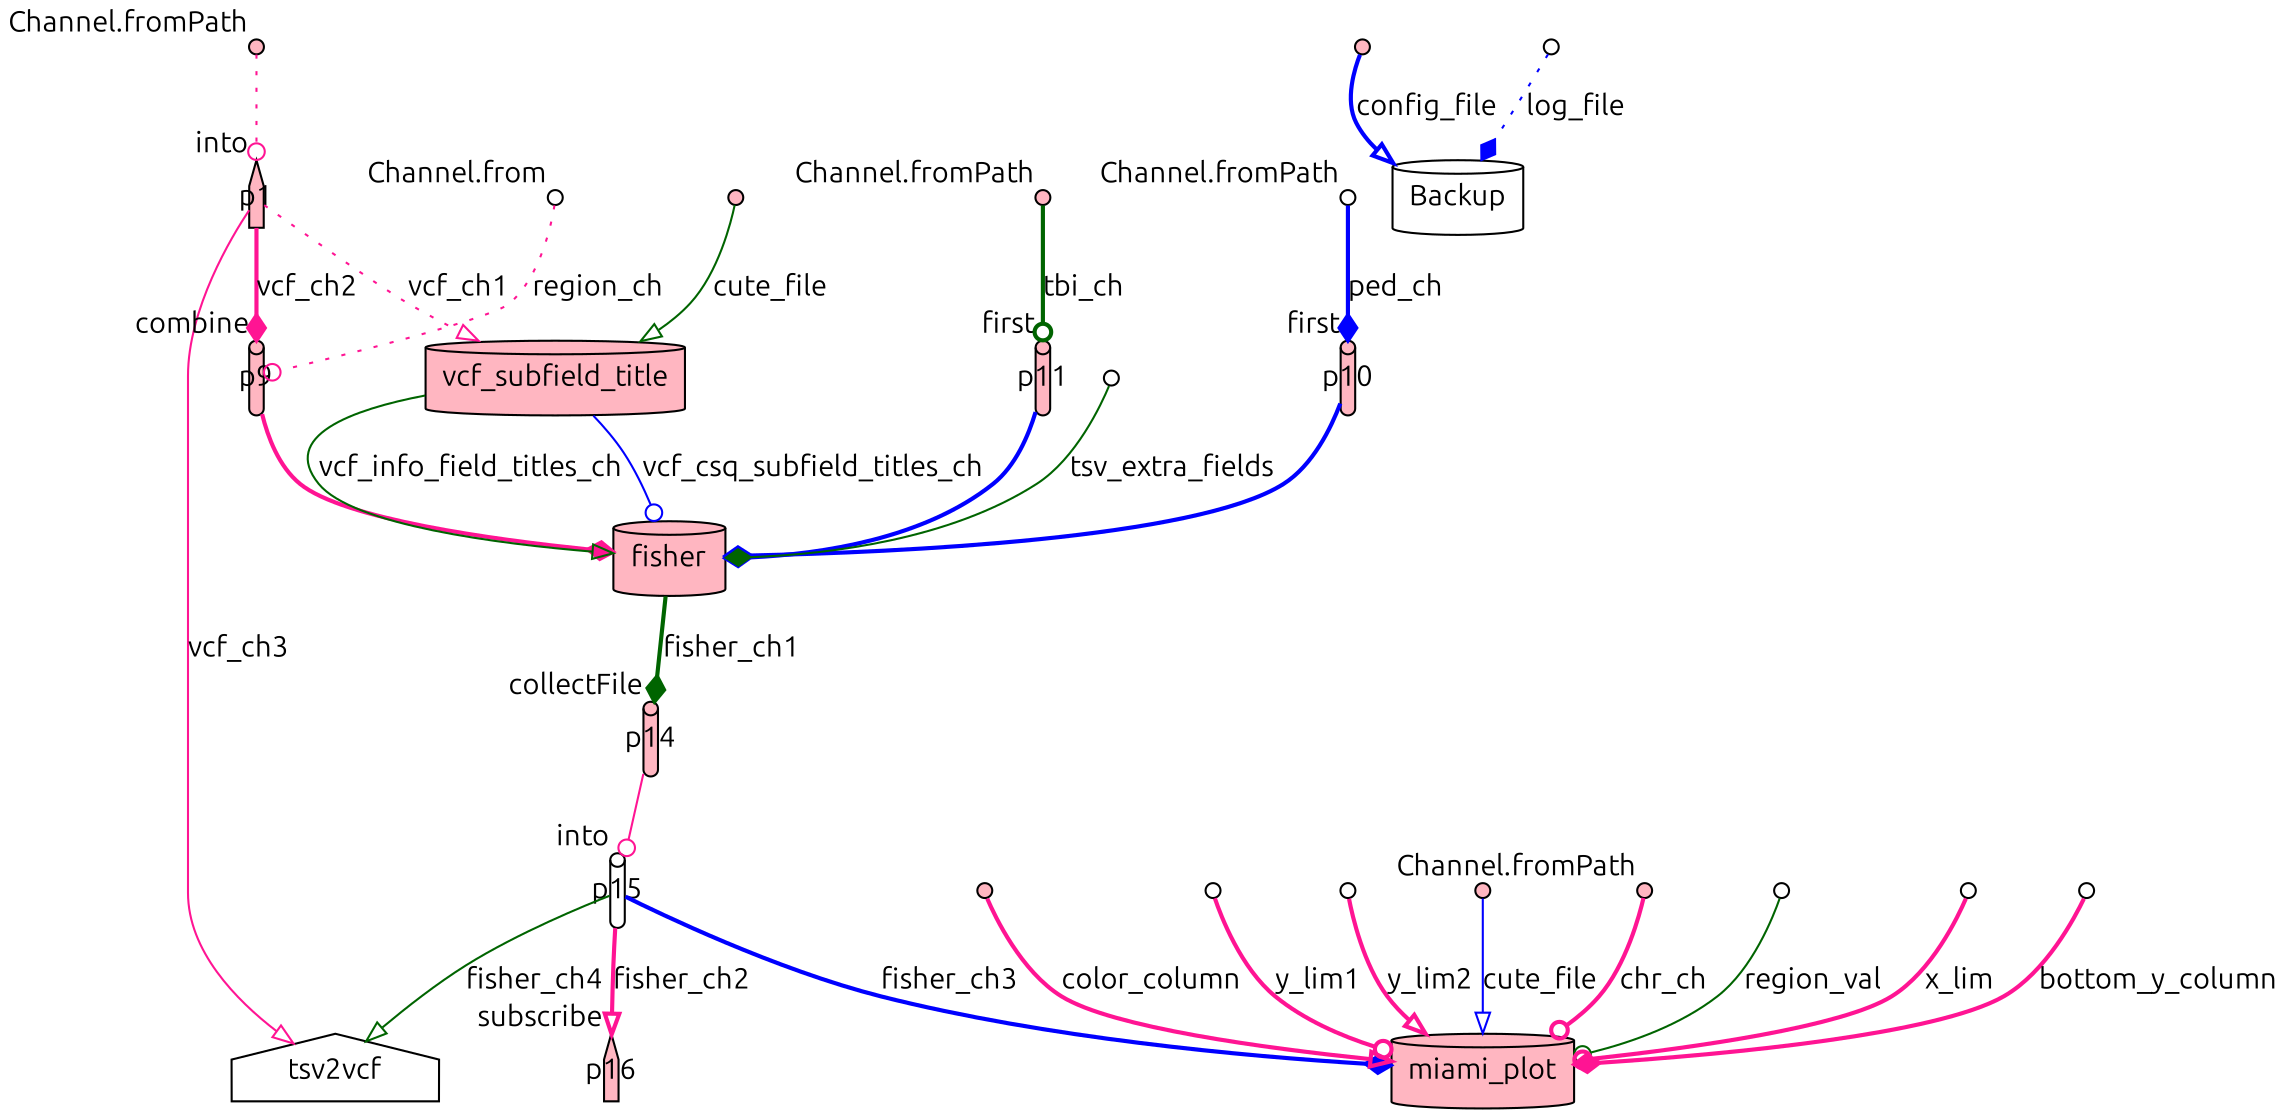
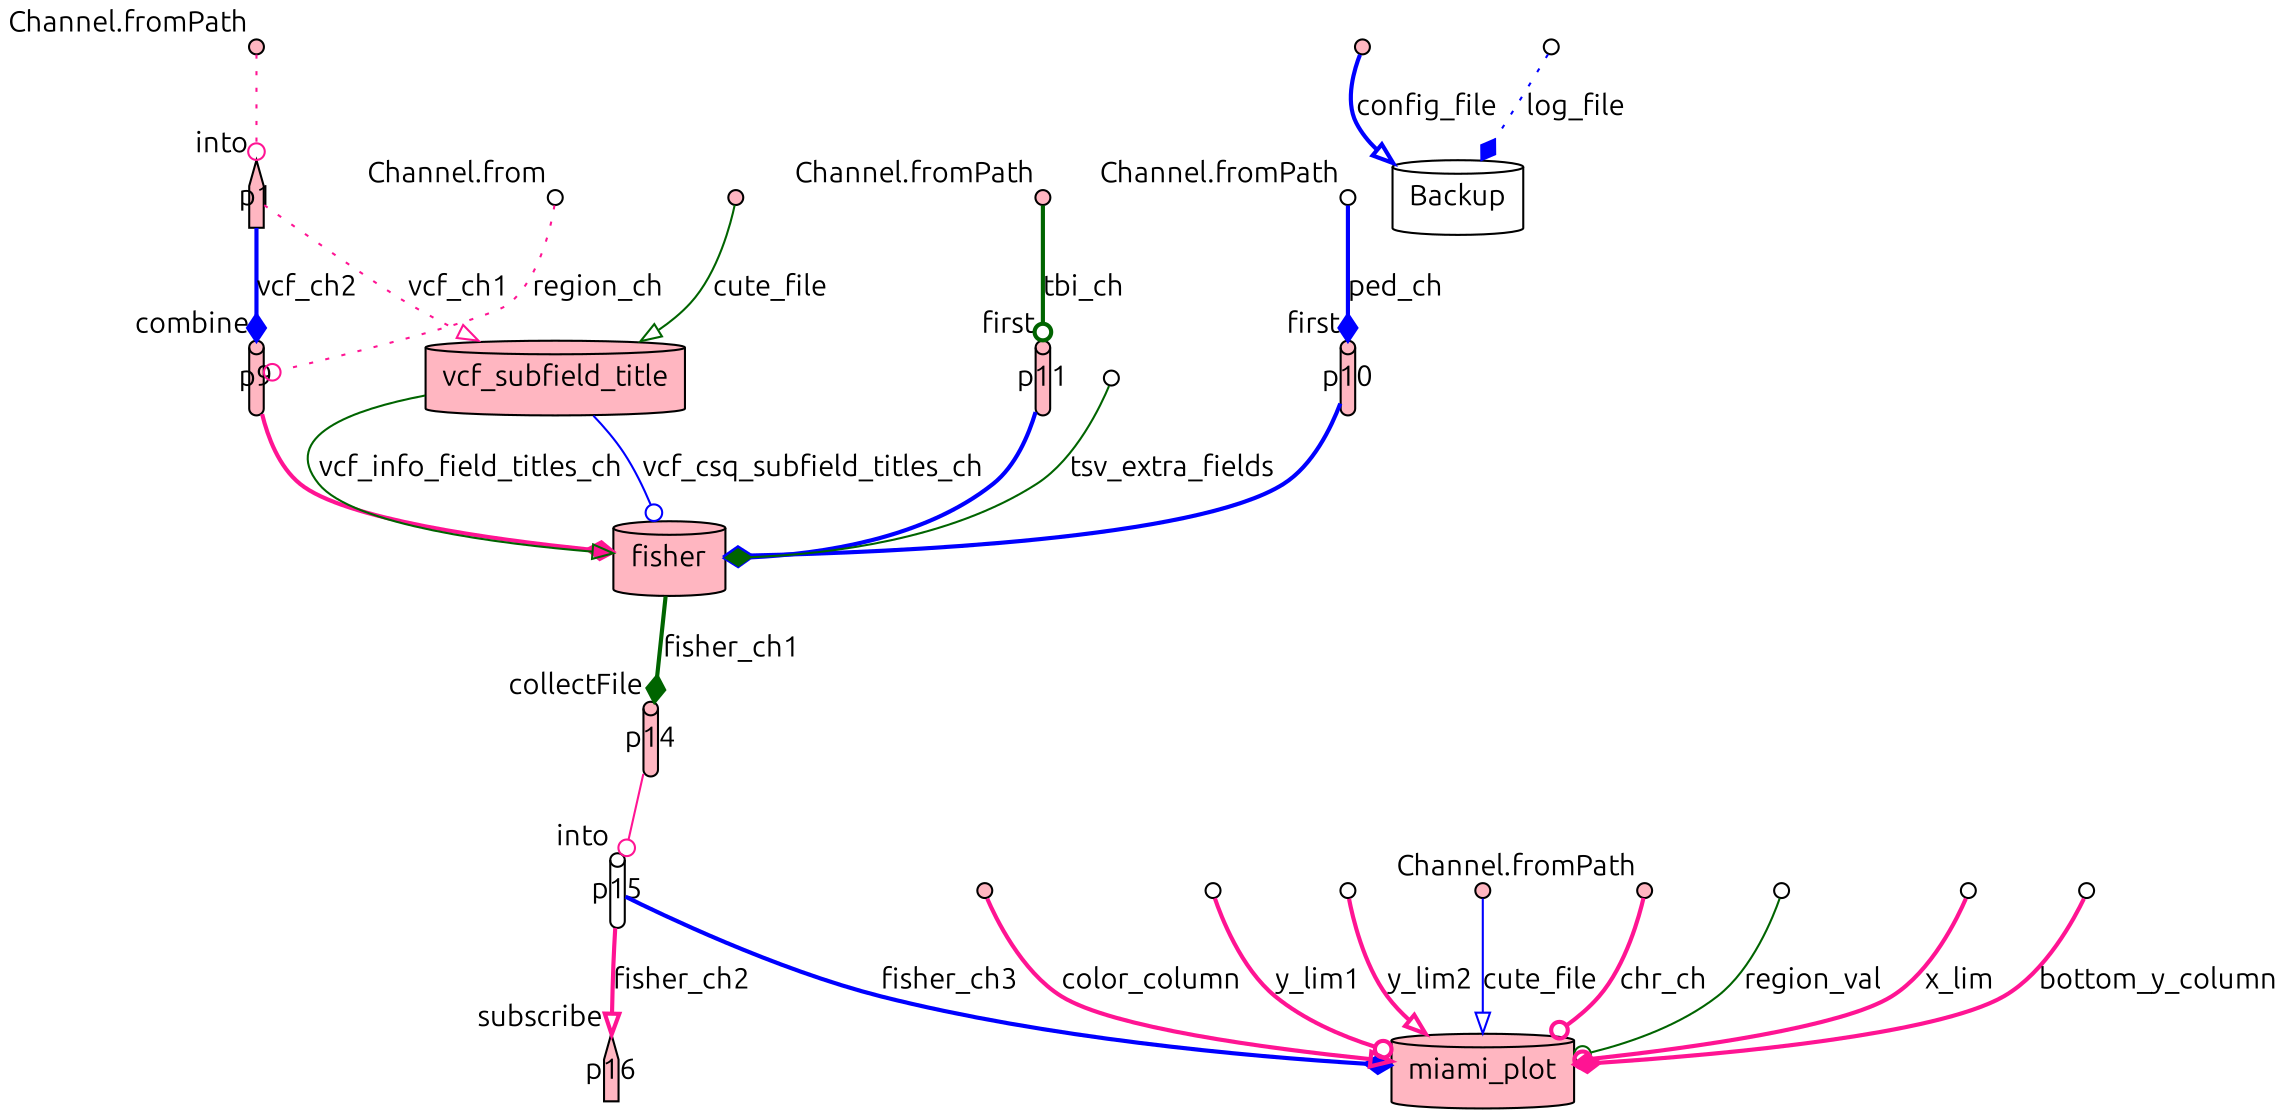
(256, 271) -> (256, 271)
(335, 1071) -> none
